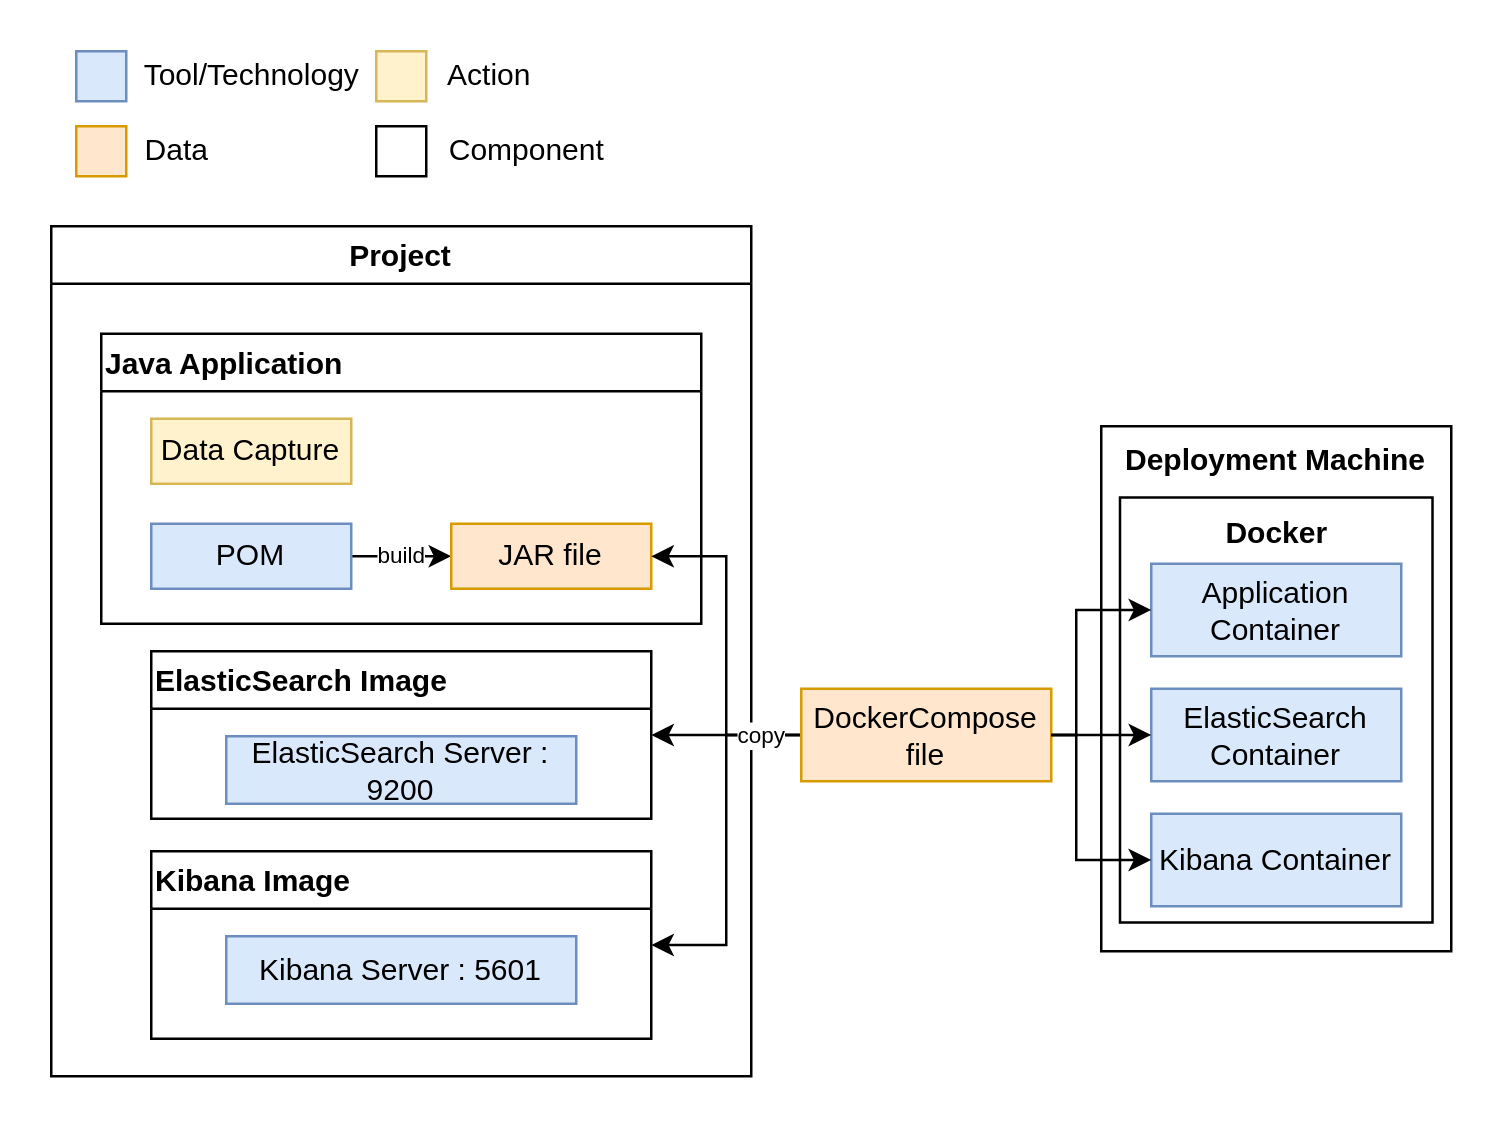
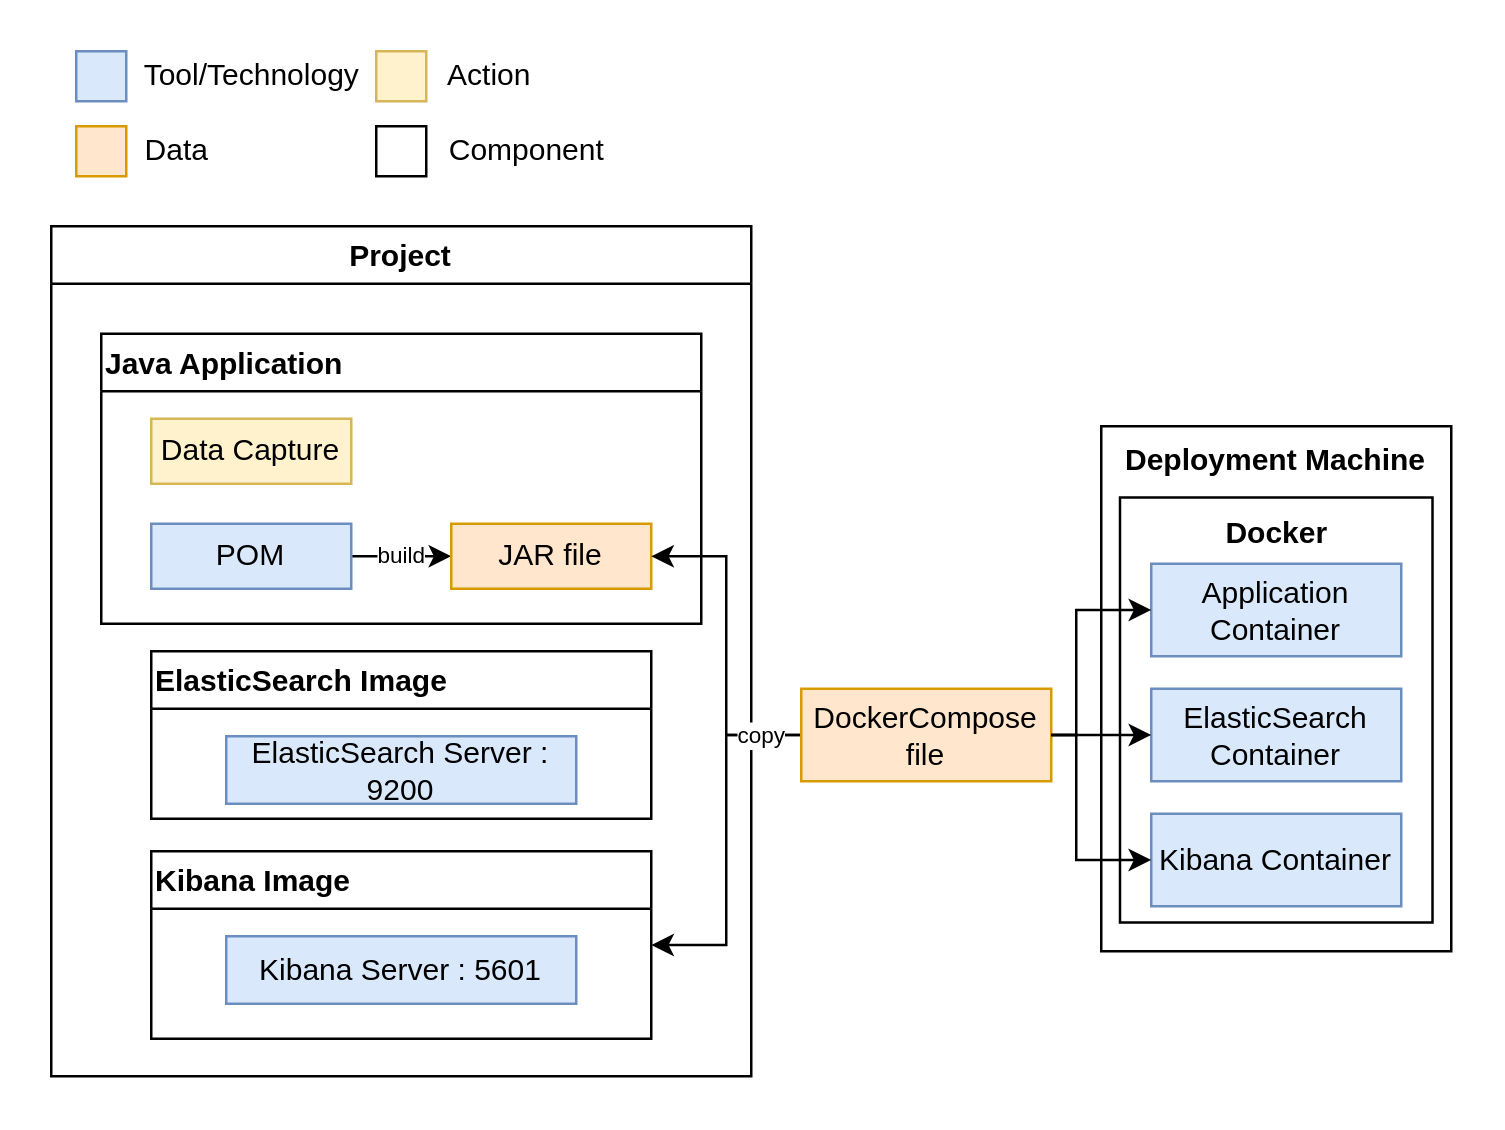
(694, 735) -> none
